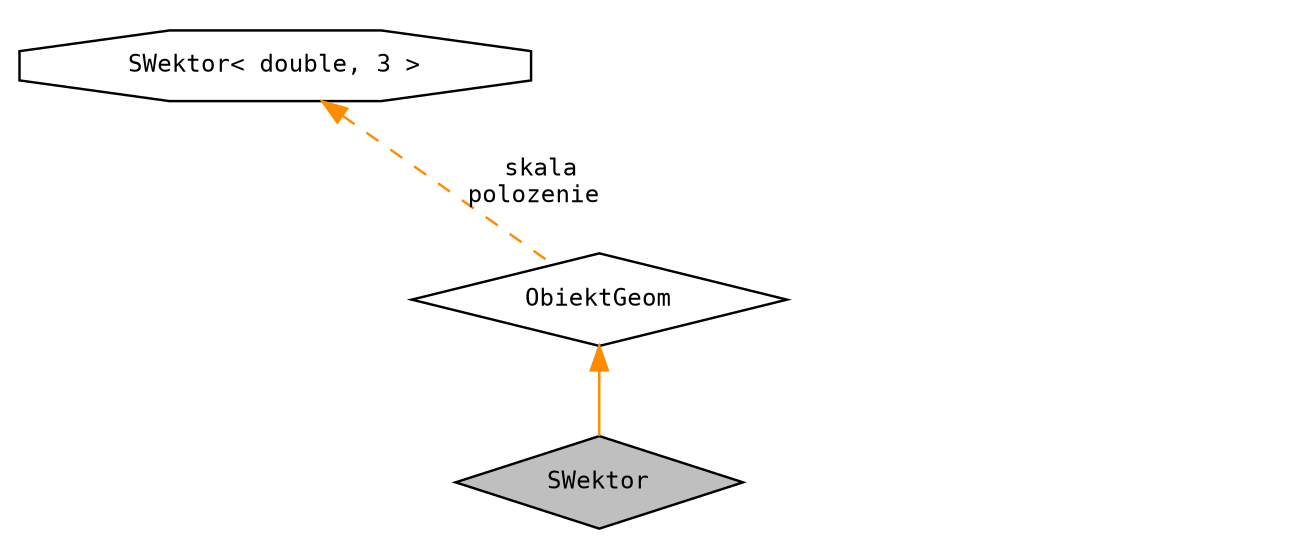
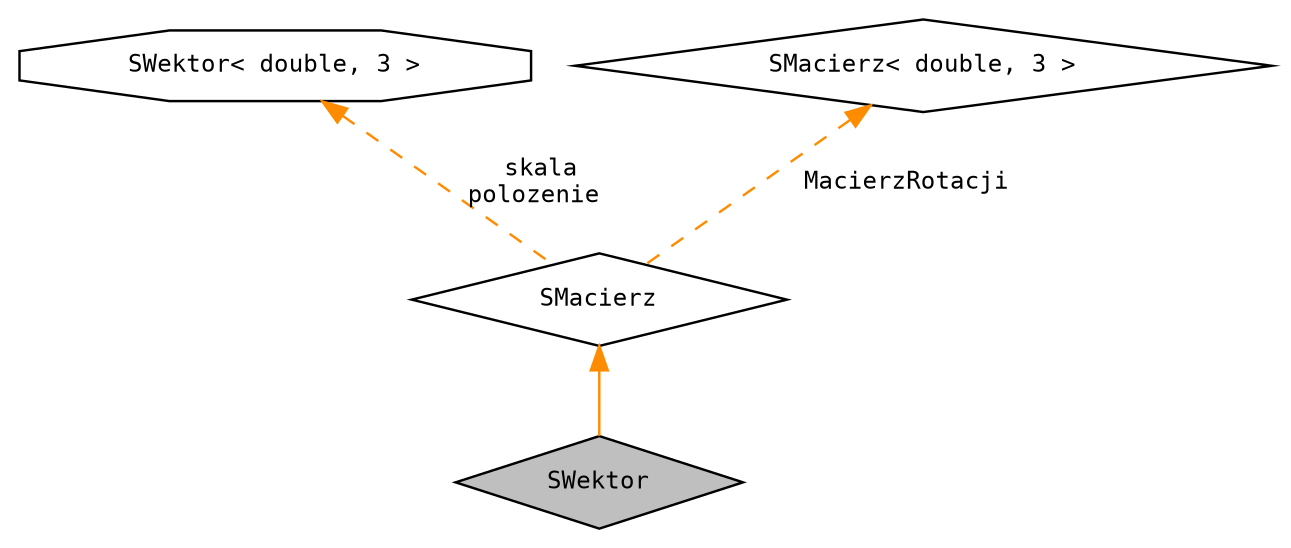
none -> (923, 66)
(599, 300) -> (599, 300)
